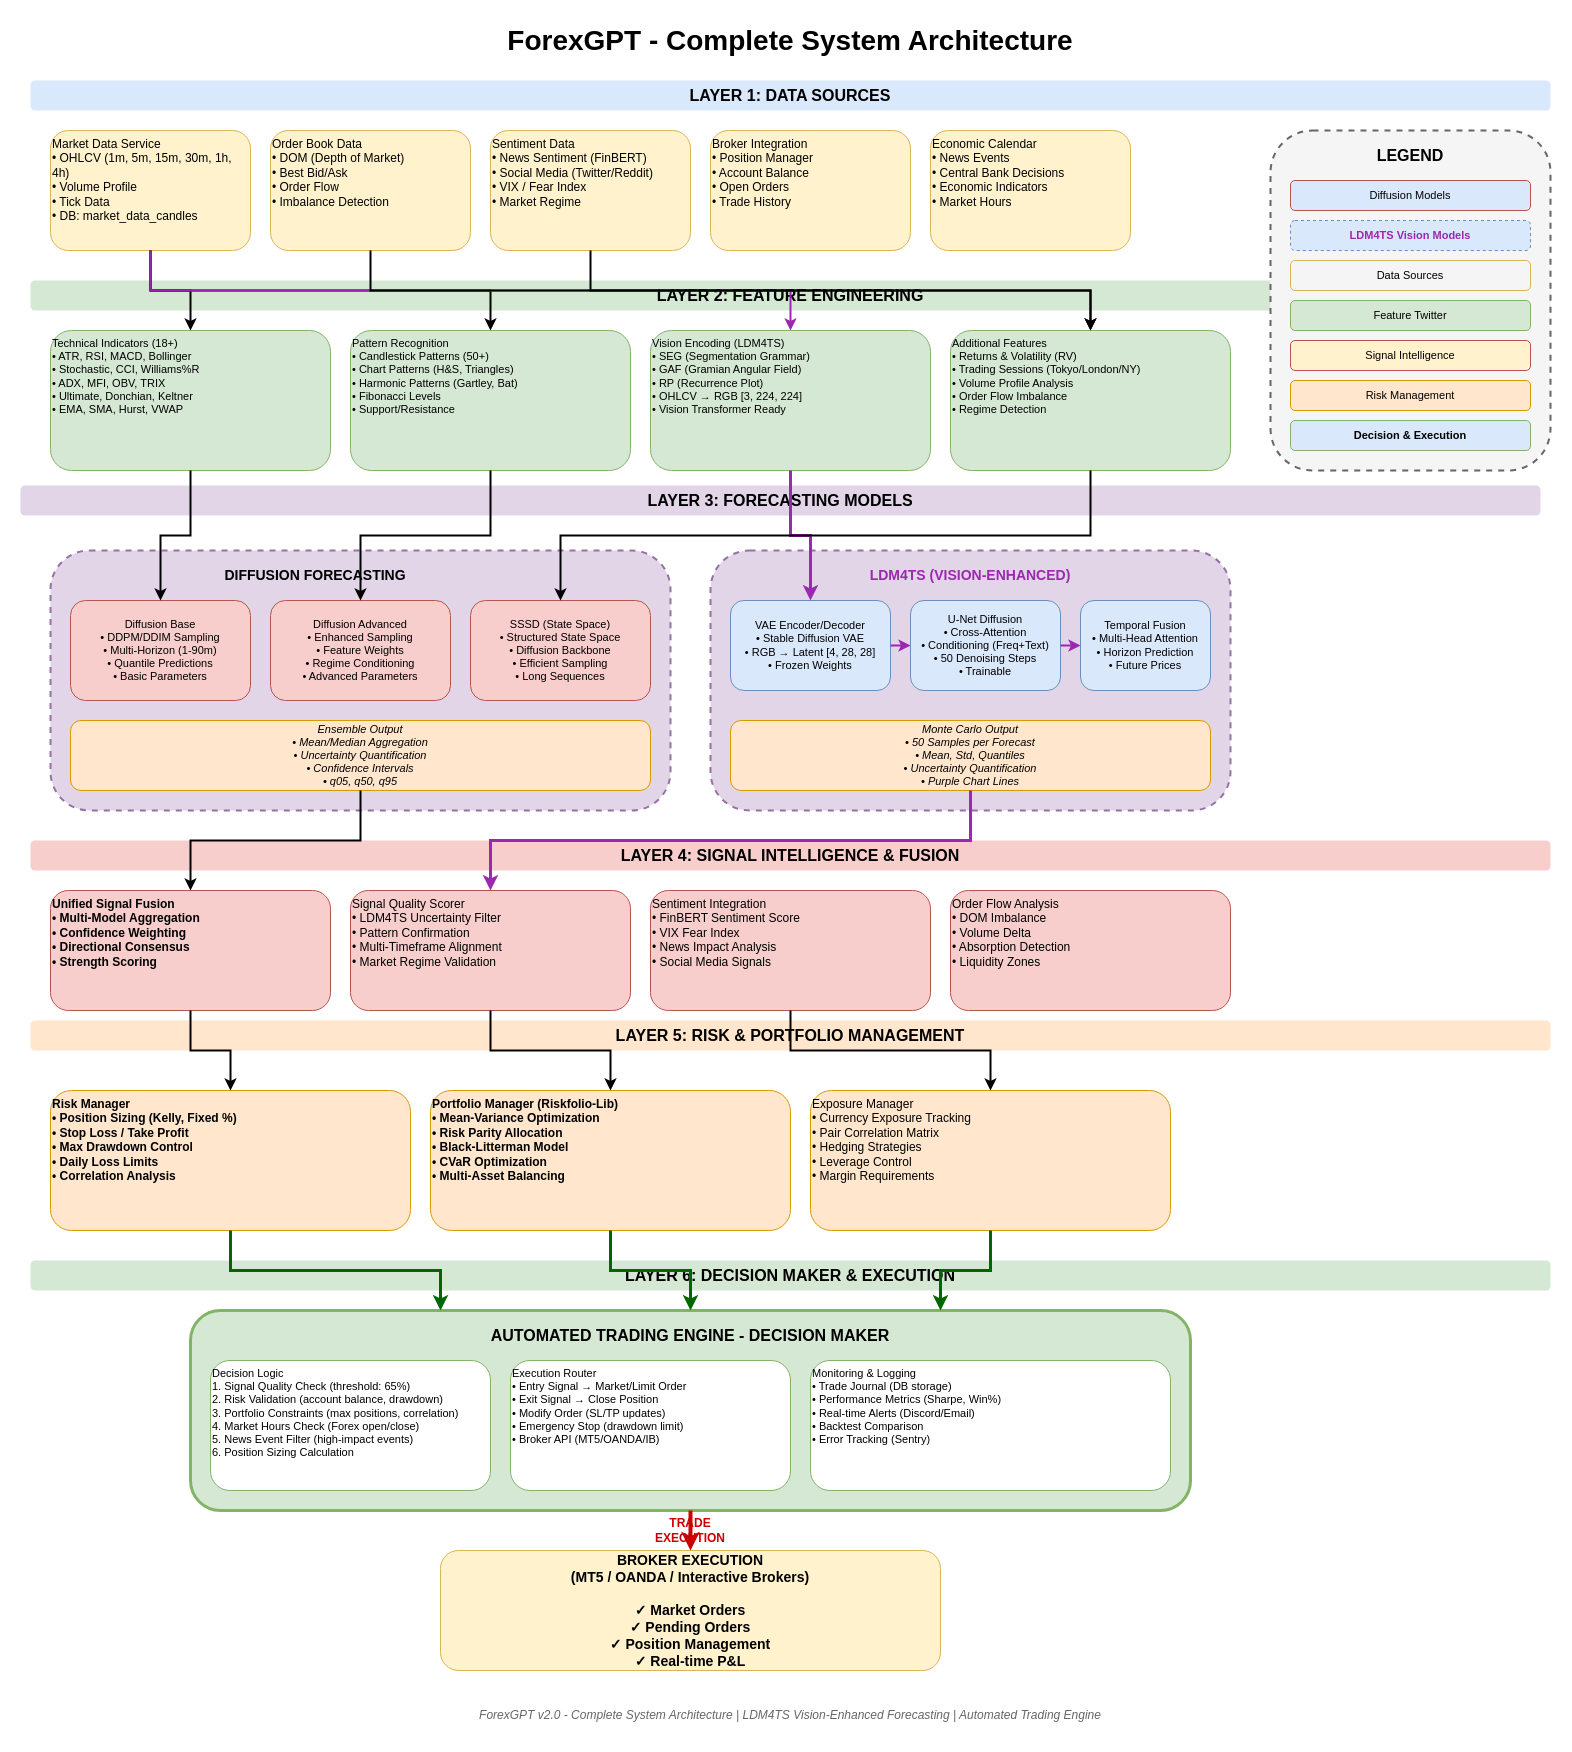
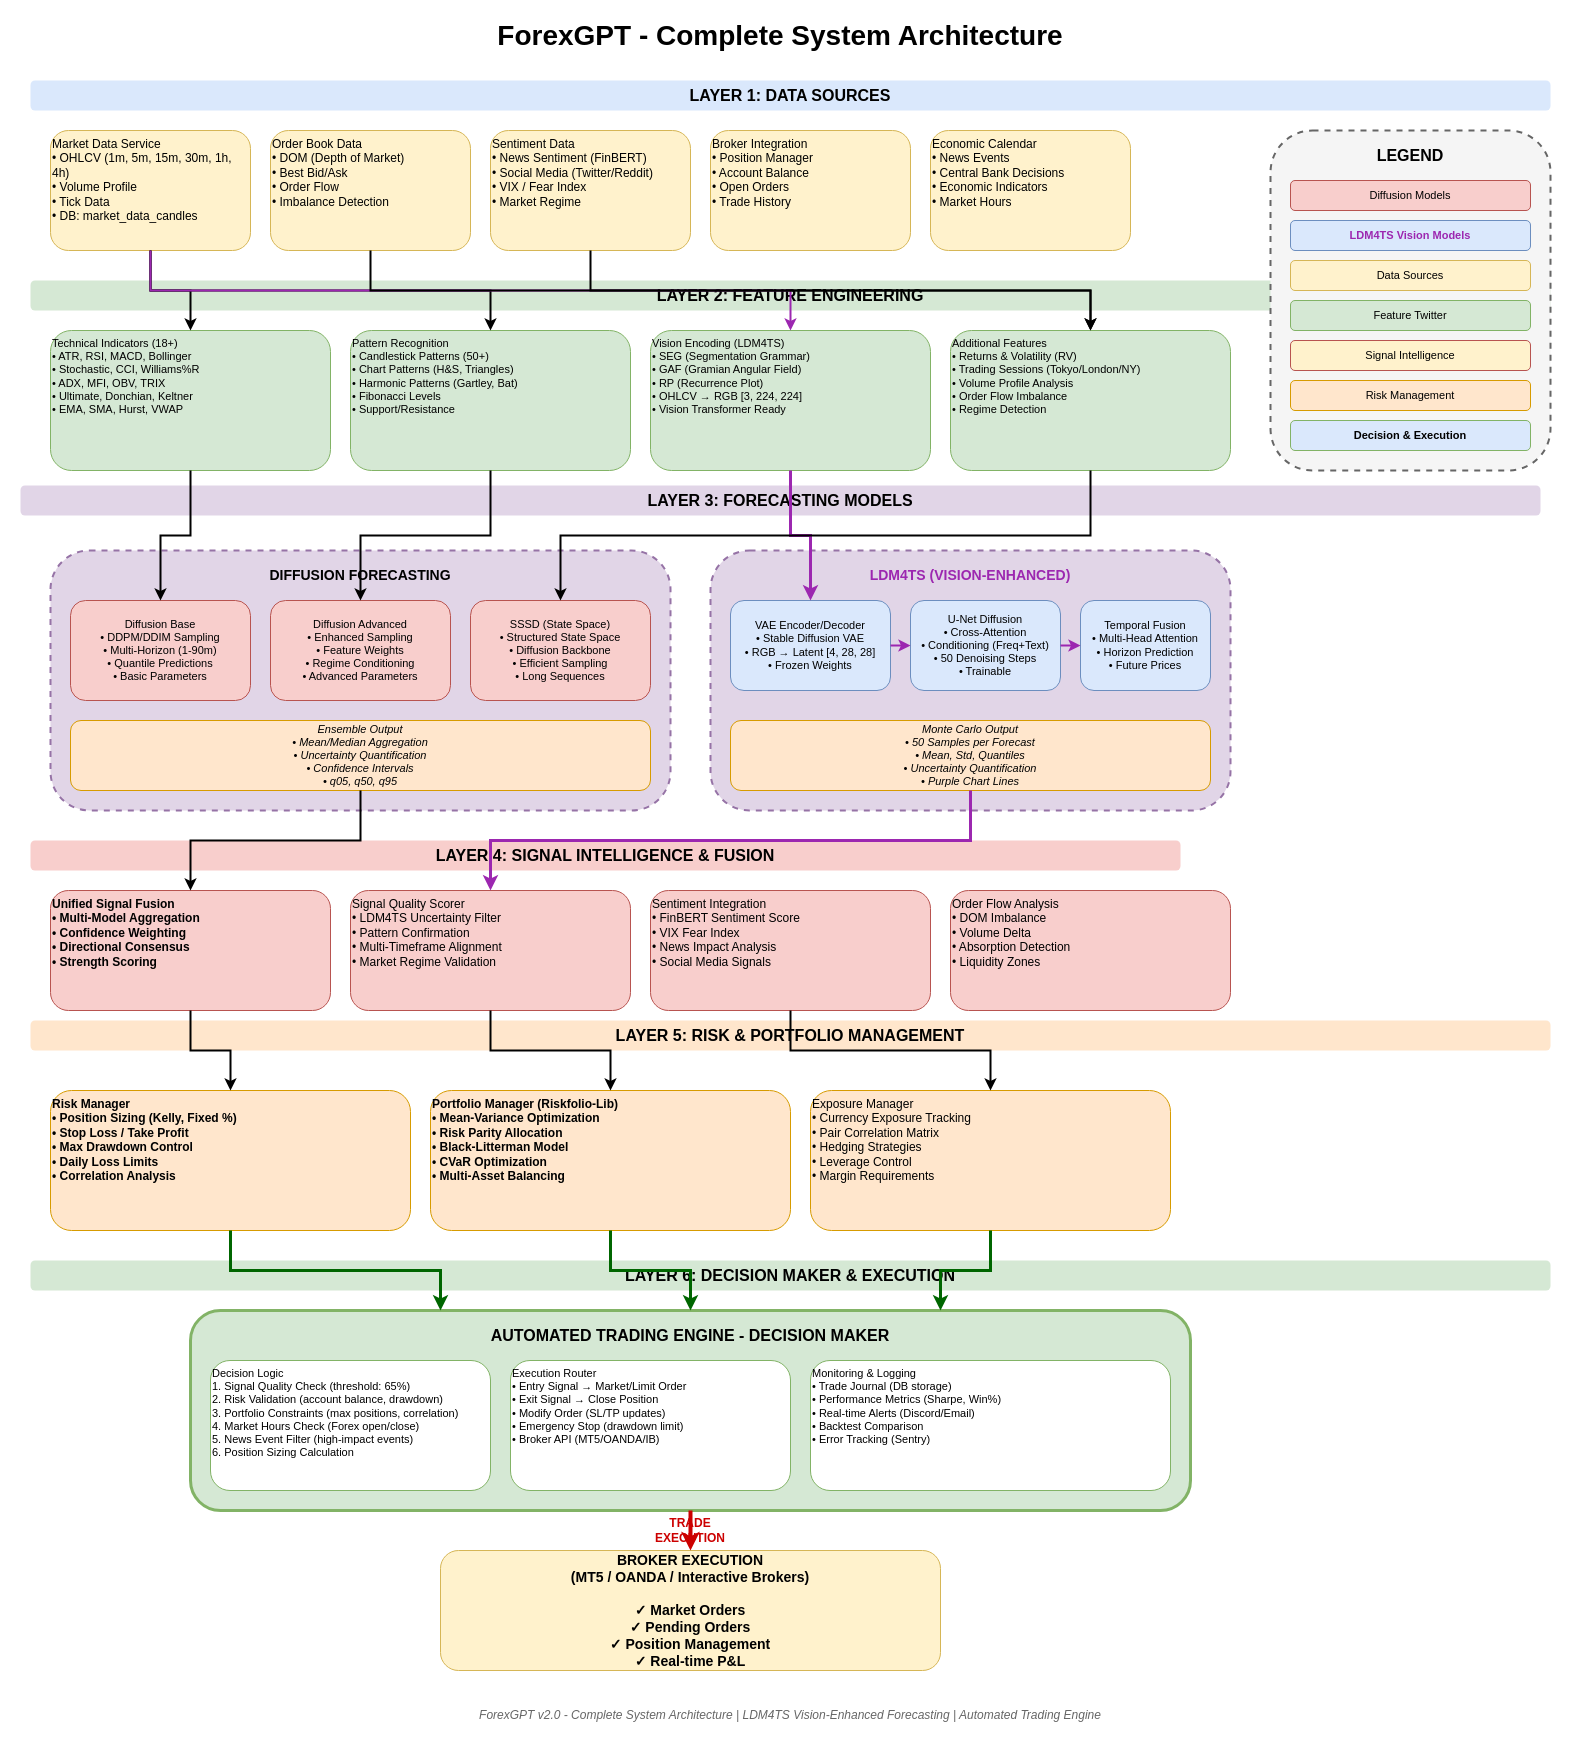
(791, 41) -> (781, 36)
(1411, 196) -> (1411, 196)
(1411, 236) -> (1411, 236)
(1411, 276) -> (1411, 276)
(316, 576) -> (361, 576)
(791, 856) -> (606, 856)
